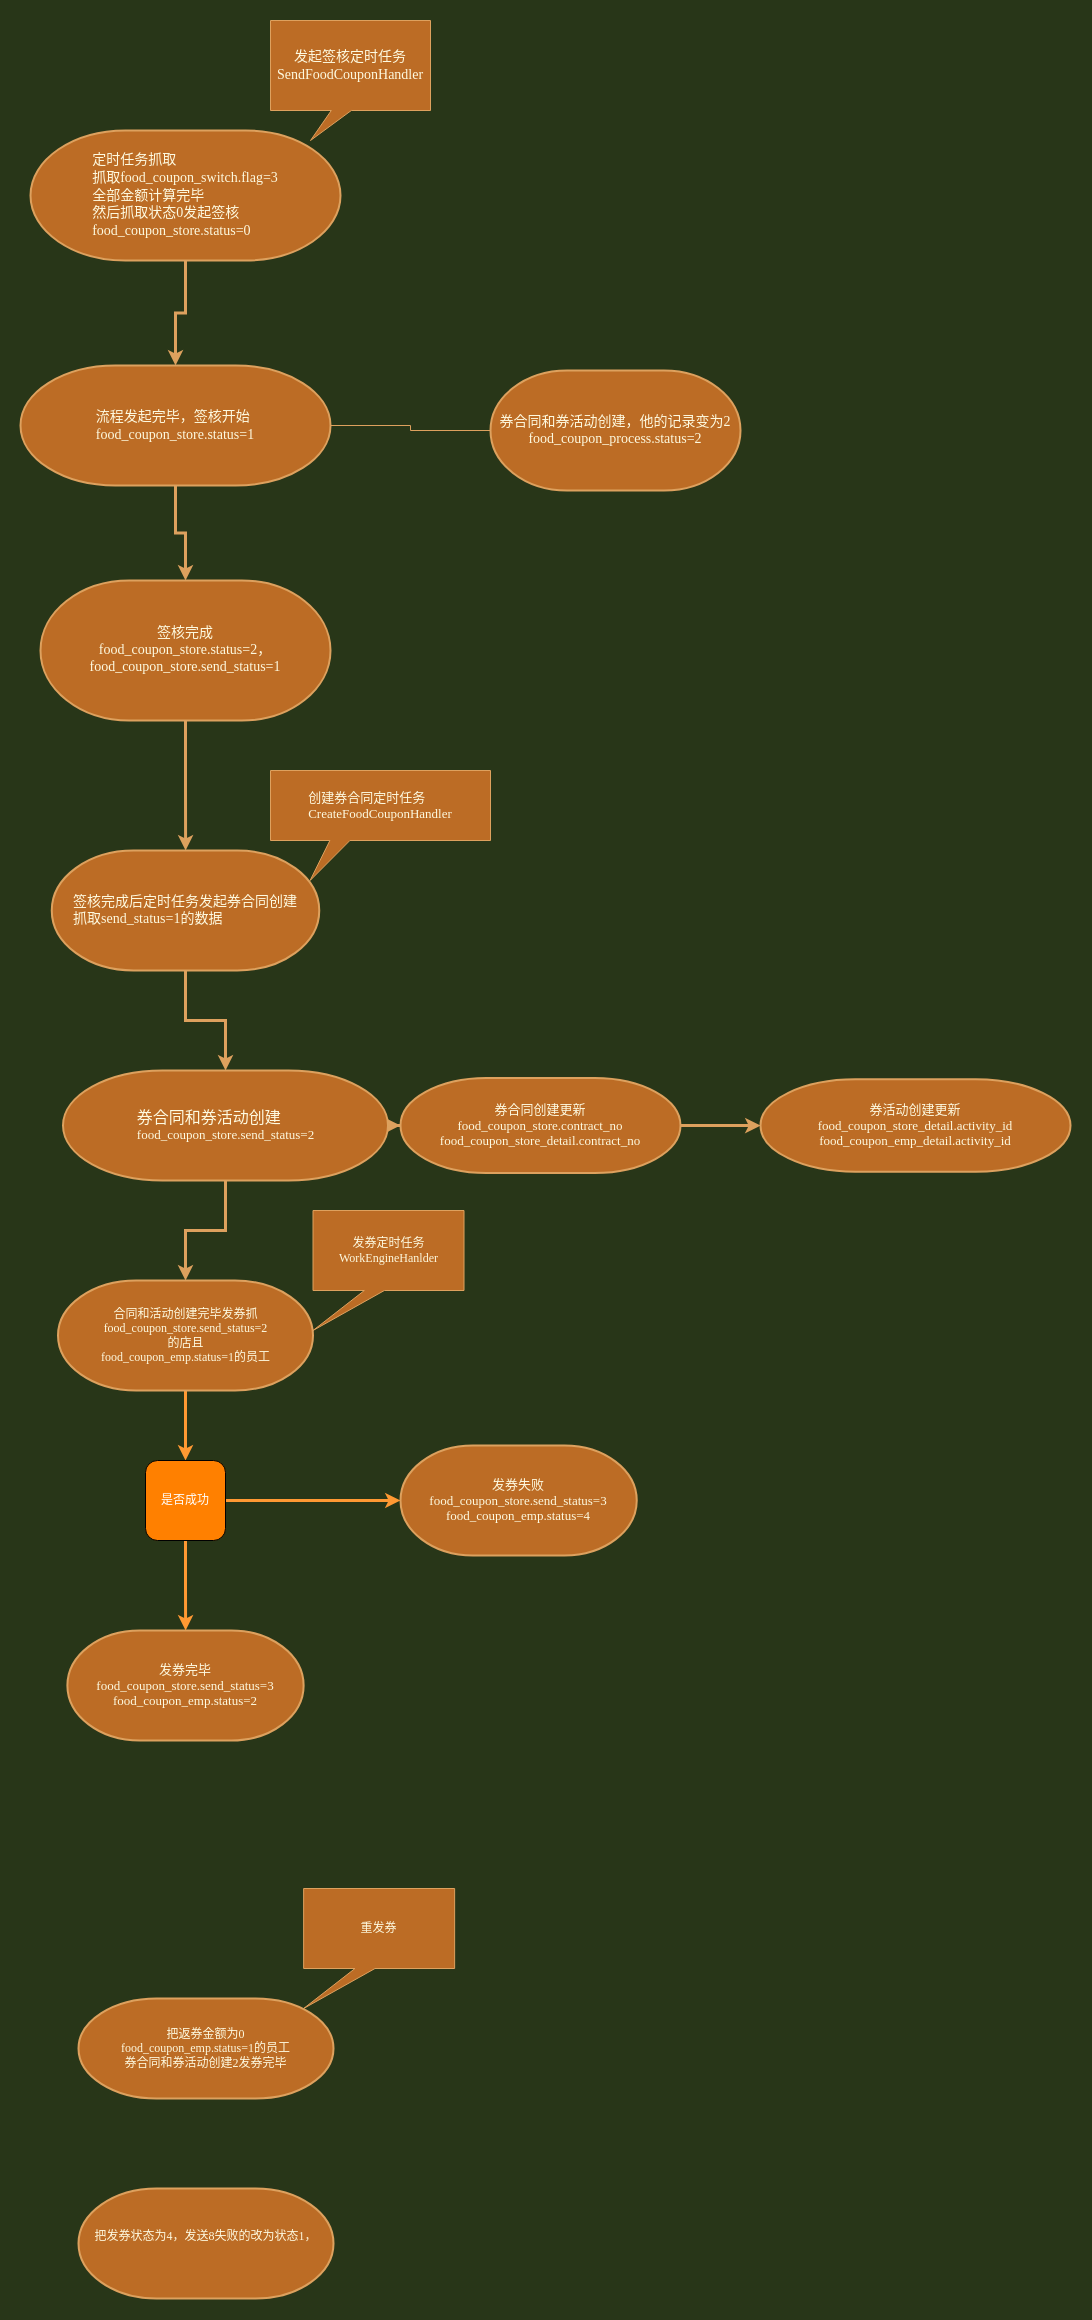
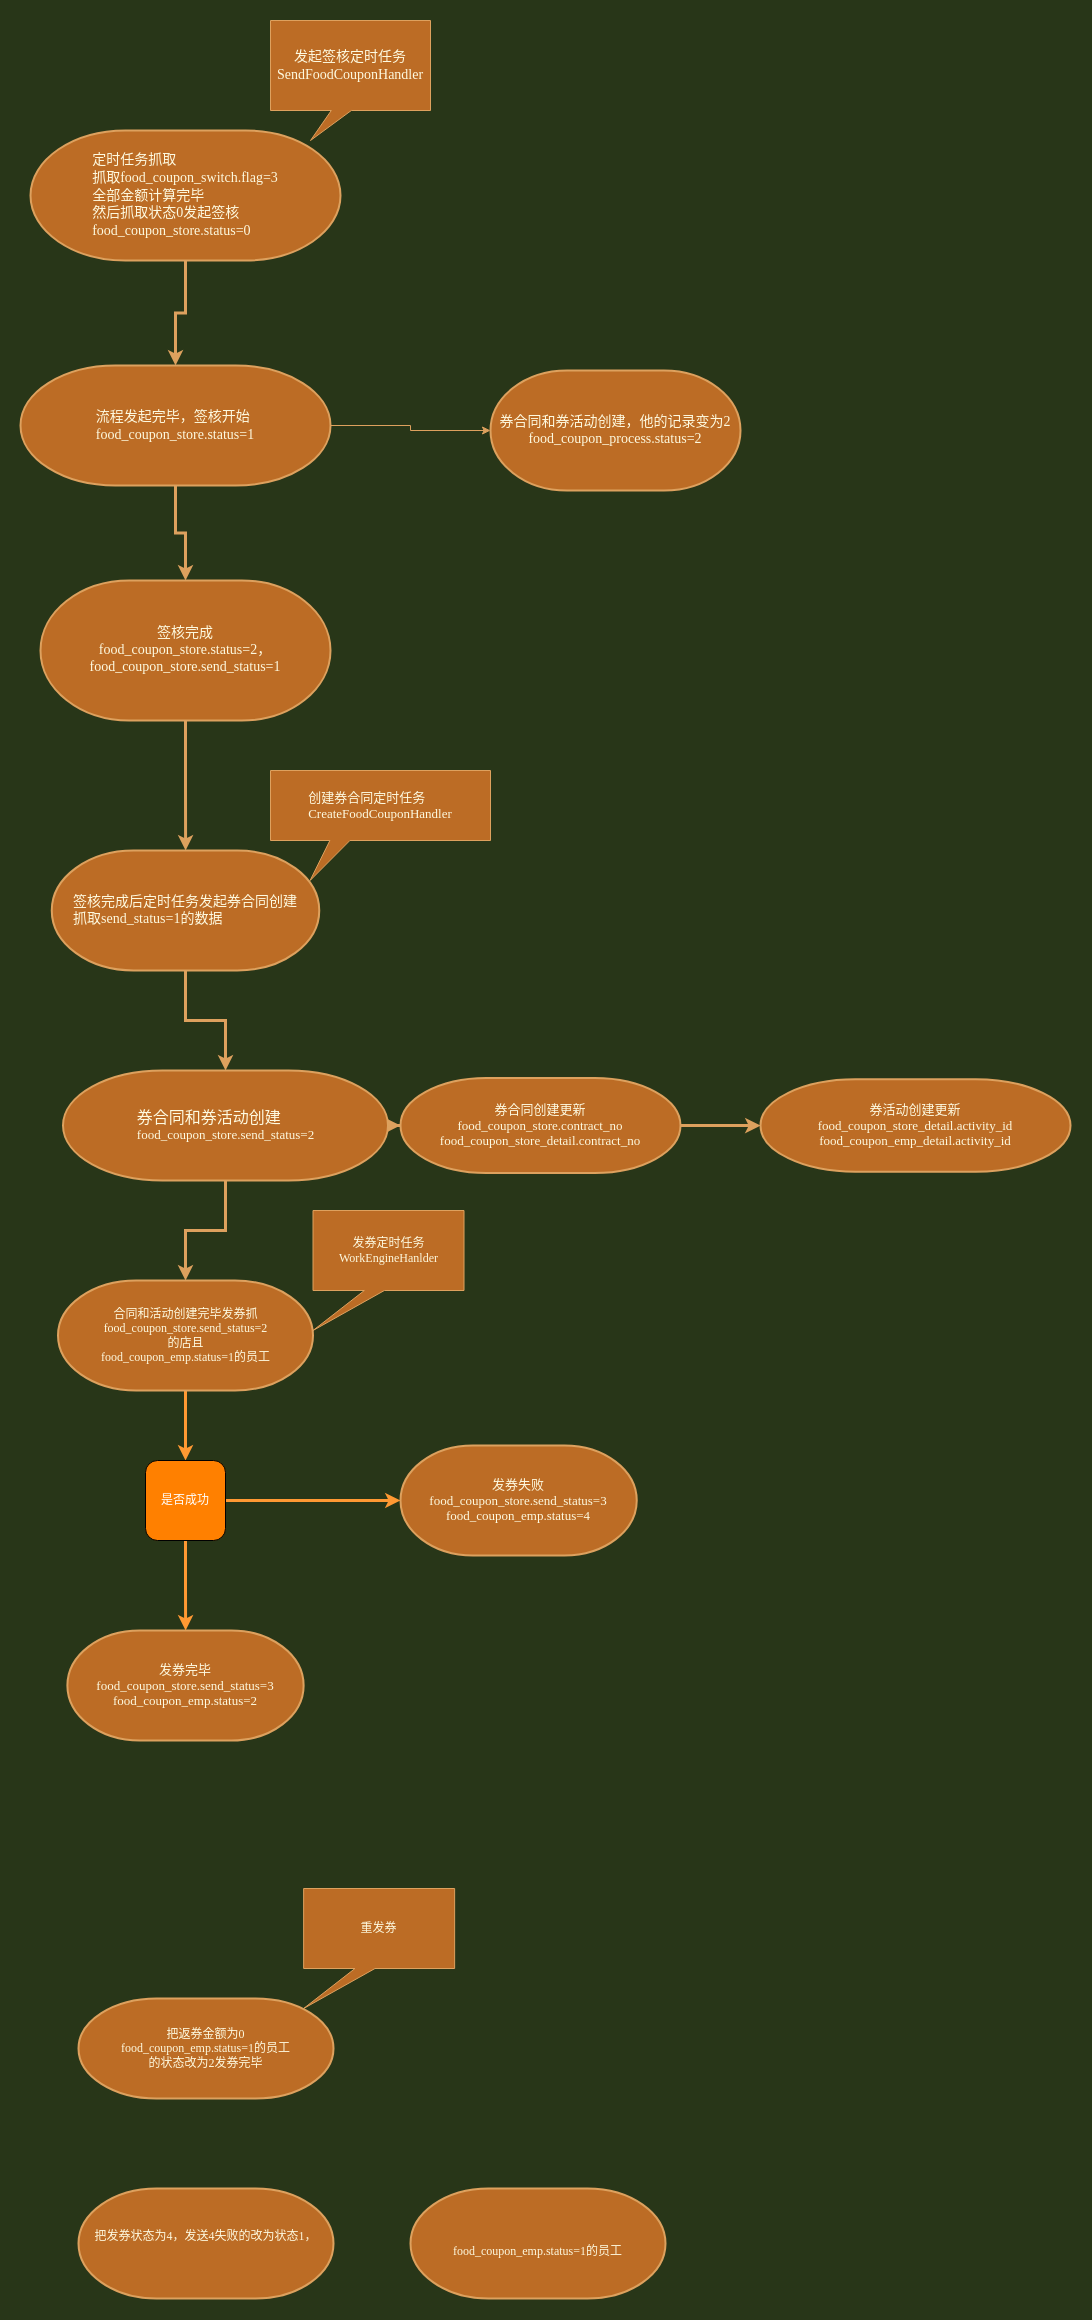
(485, 431) -> (482, 431)
(206, 2049) -> (206, 2049)
(206, 2244) -> (206, 2244)
none -> (538, 2244)
